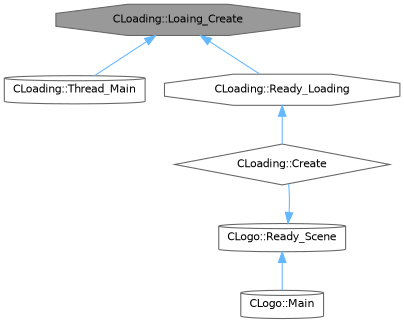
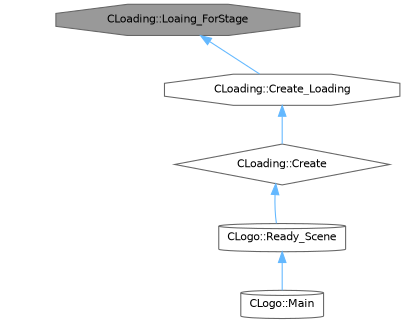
(178, 20) -> (178, 20)
(75, 90) -> none
(282, 90) -> (282, 90)
(289, 198) -> (275, 209)
